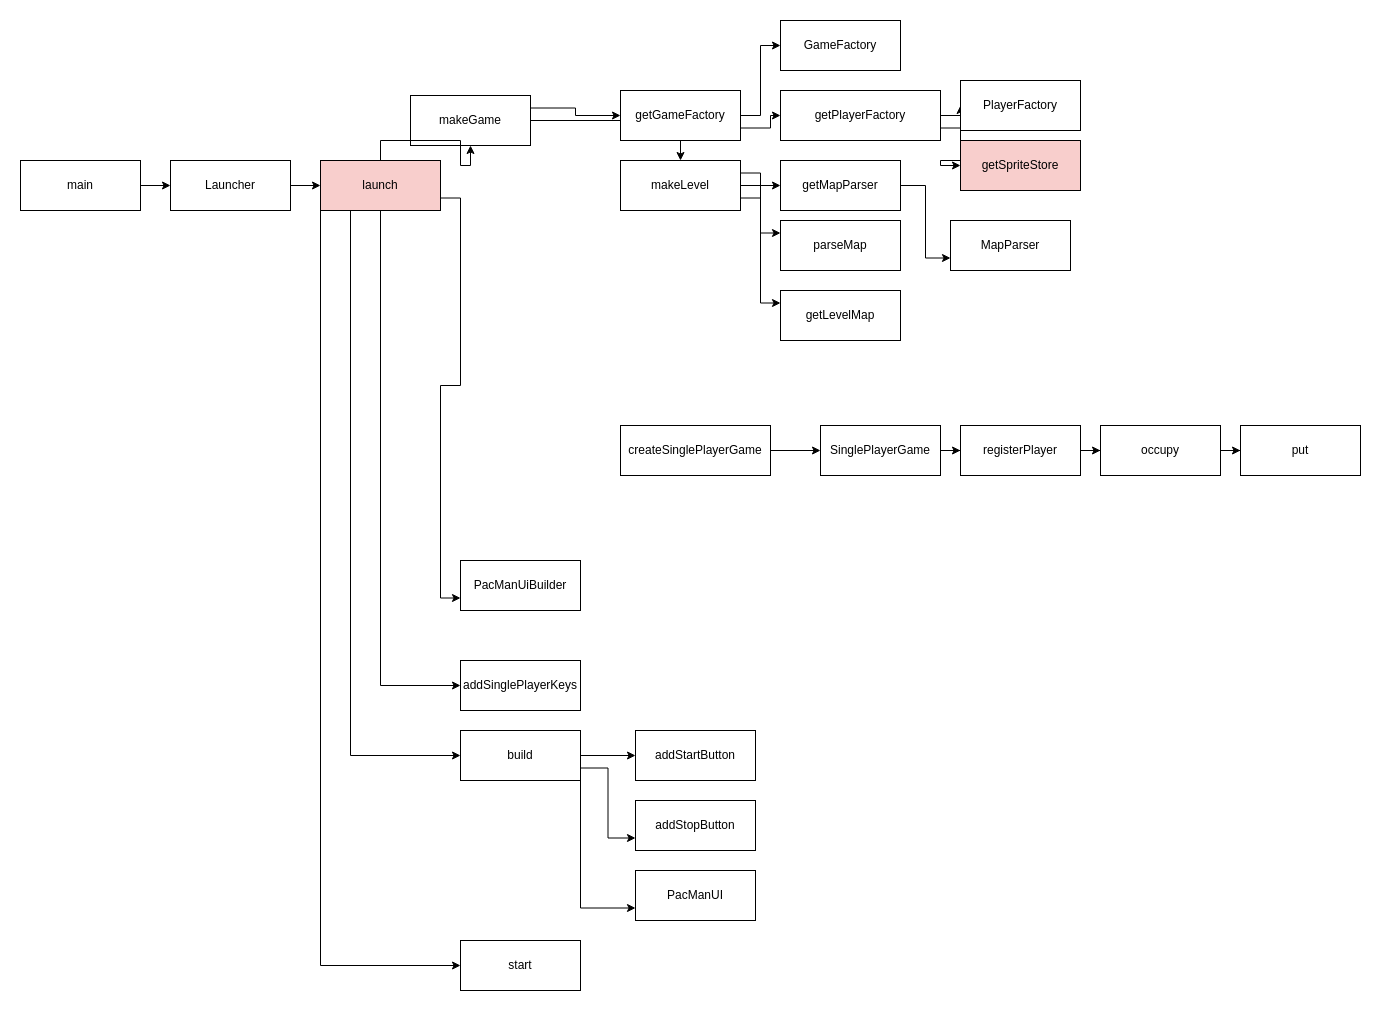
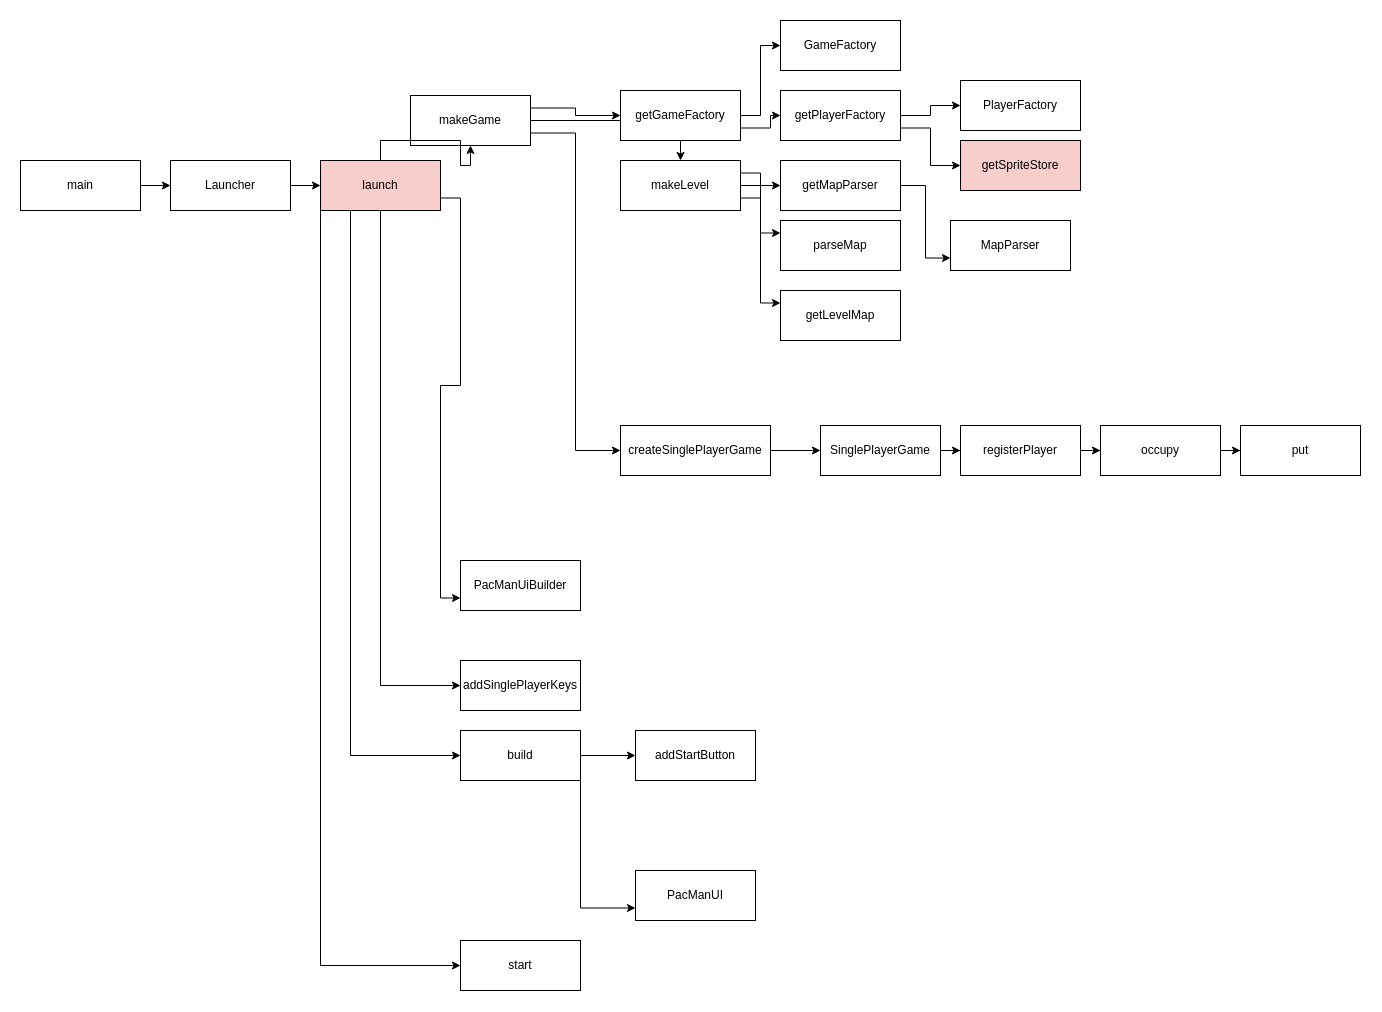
(861, 116) -> (841, 116)
none -> (576, 288)
(608, 800) -> none
(696, 826) -> none
